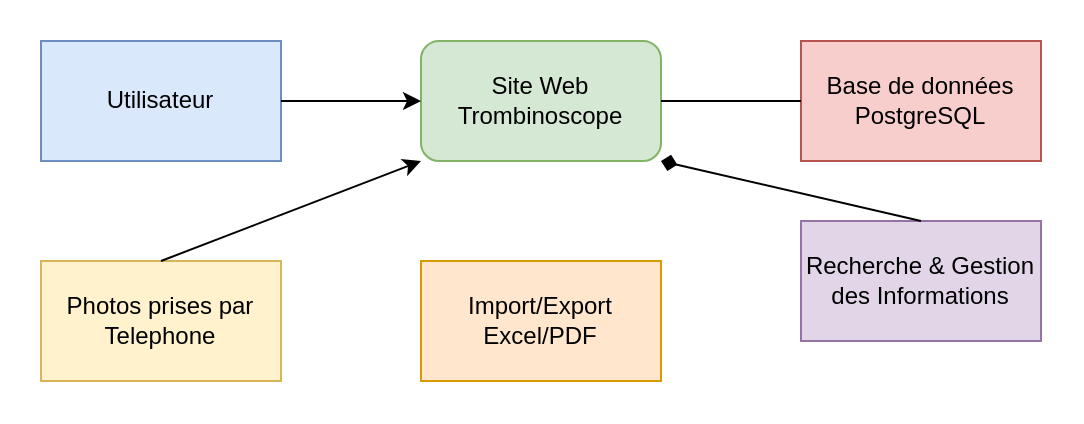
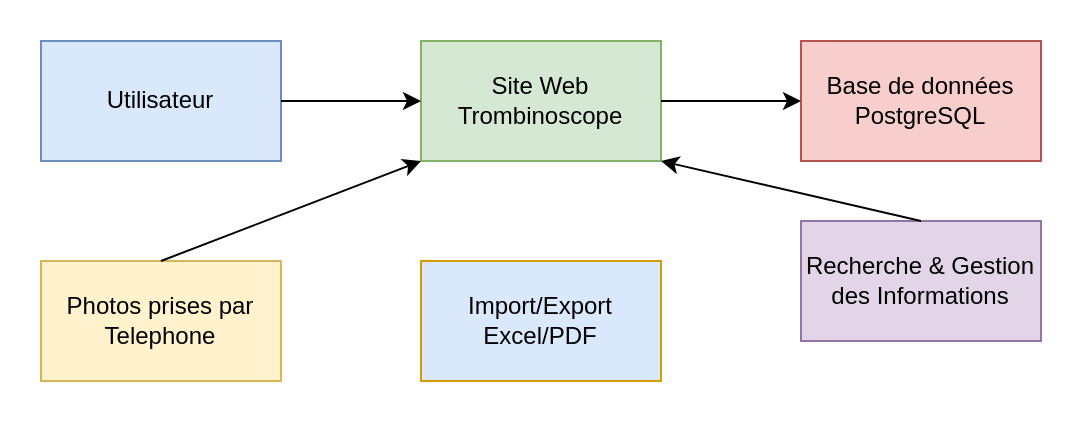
(541, 101) -> (541, 101)
(792, 101) -> (786, 101)
(677, 165) -> (675, 164)
(541, 321) -> (541, 321)
